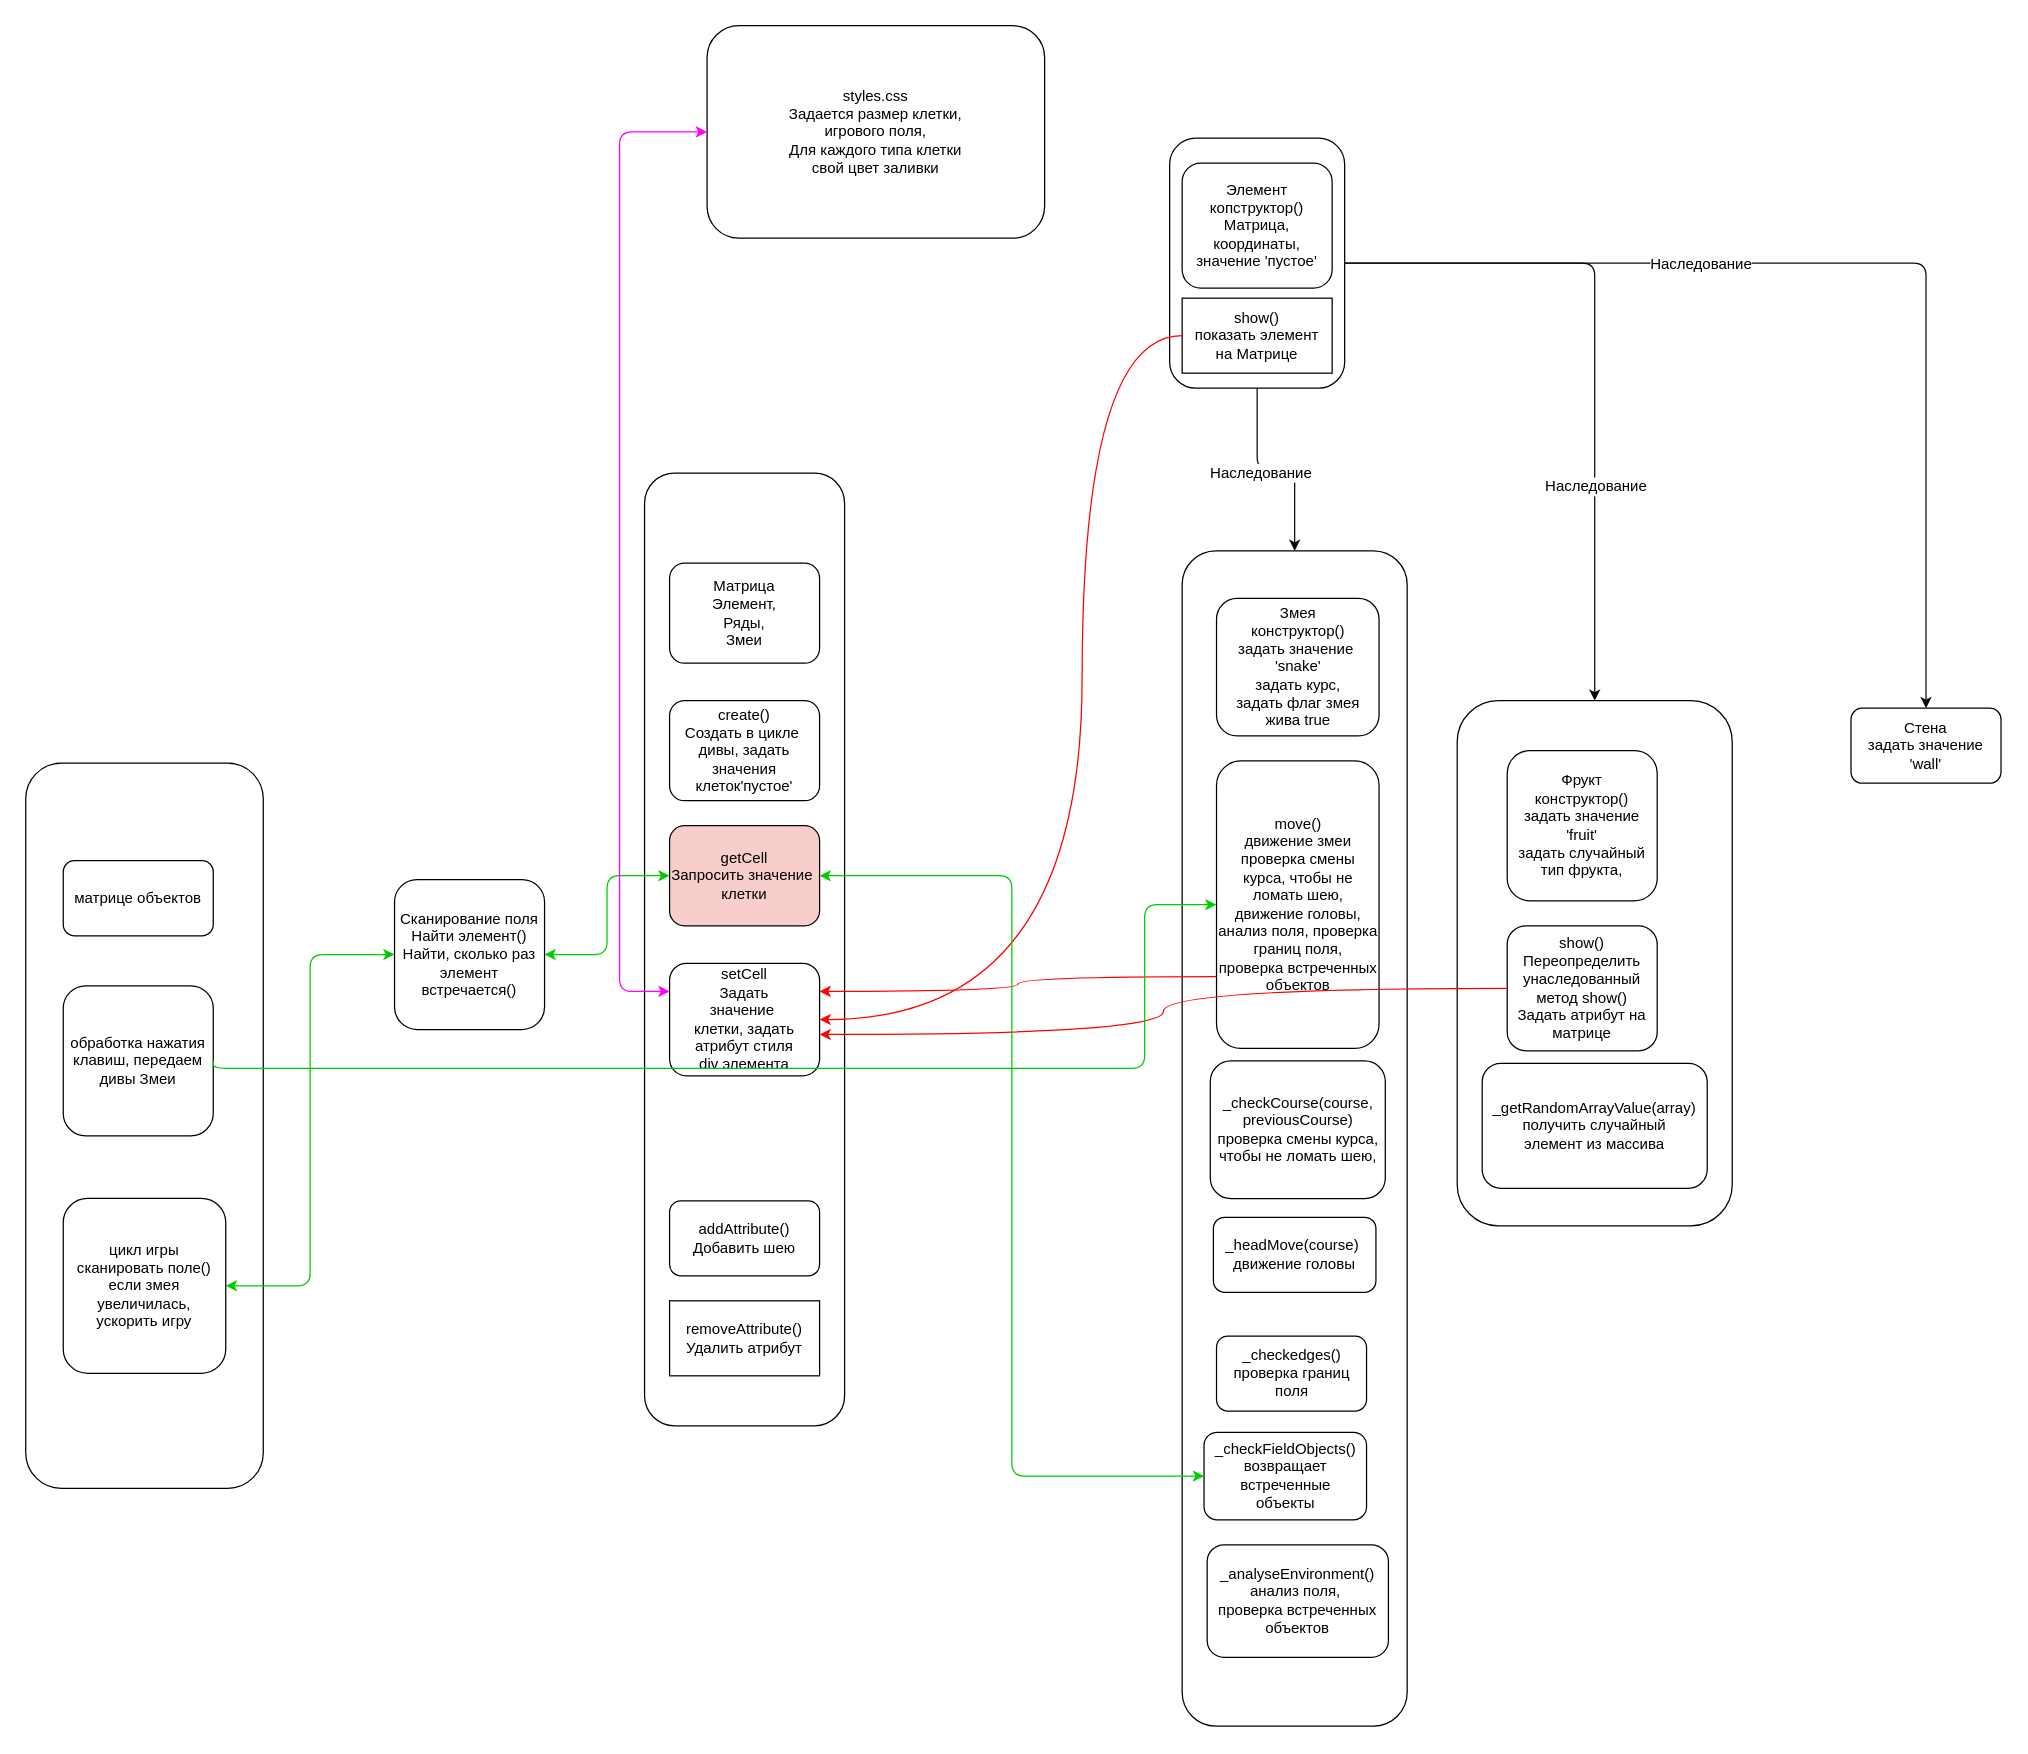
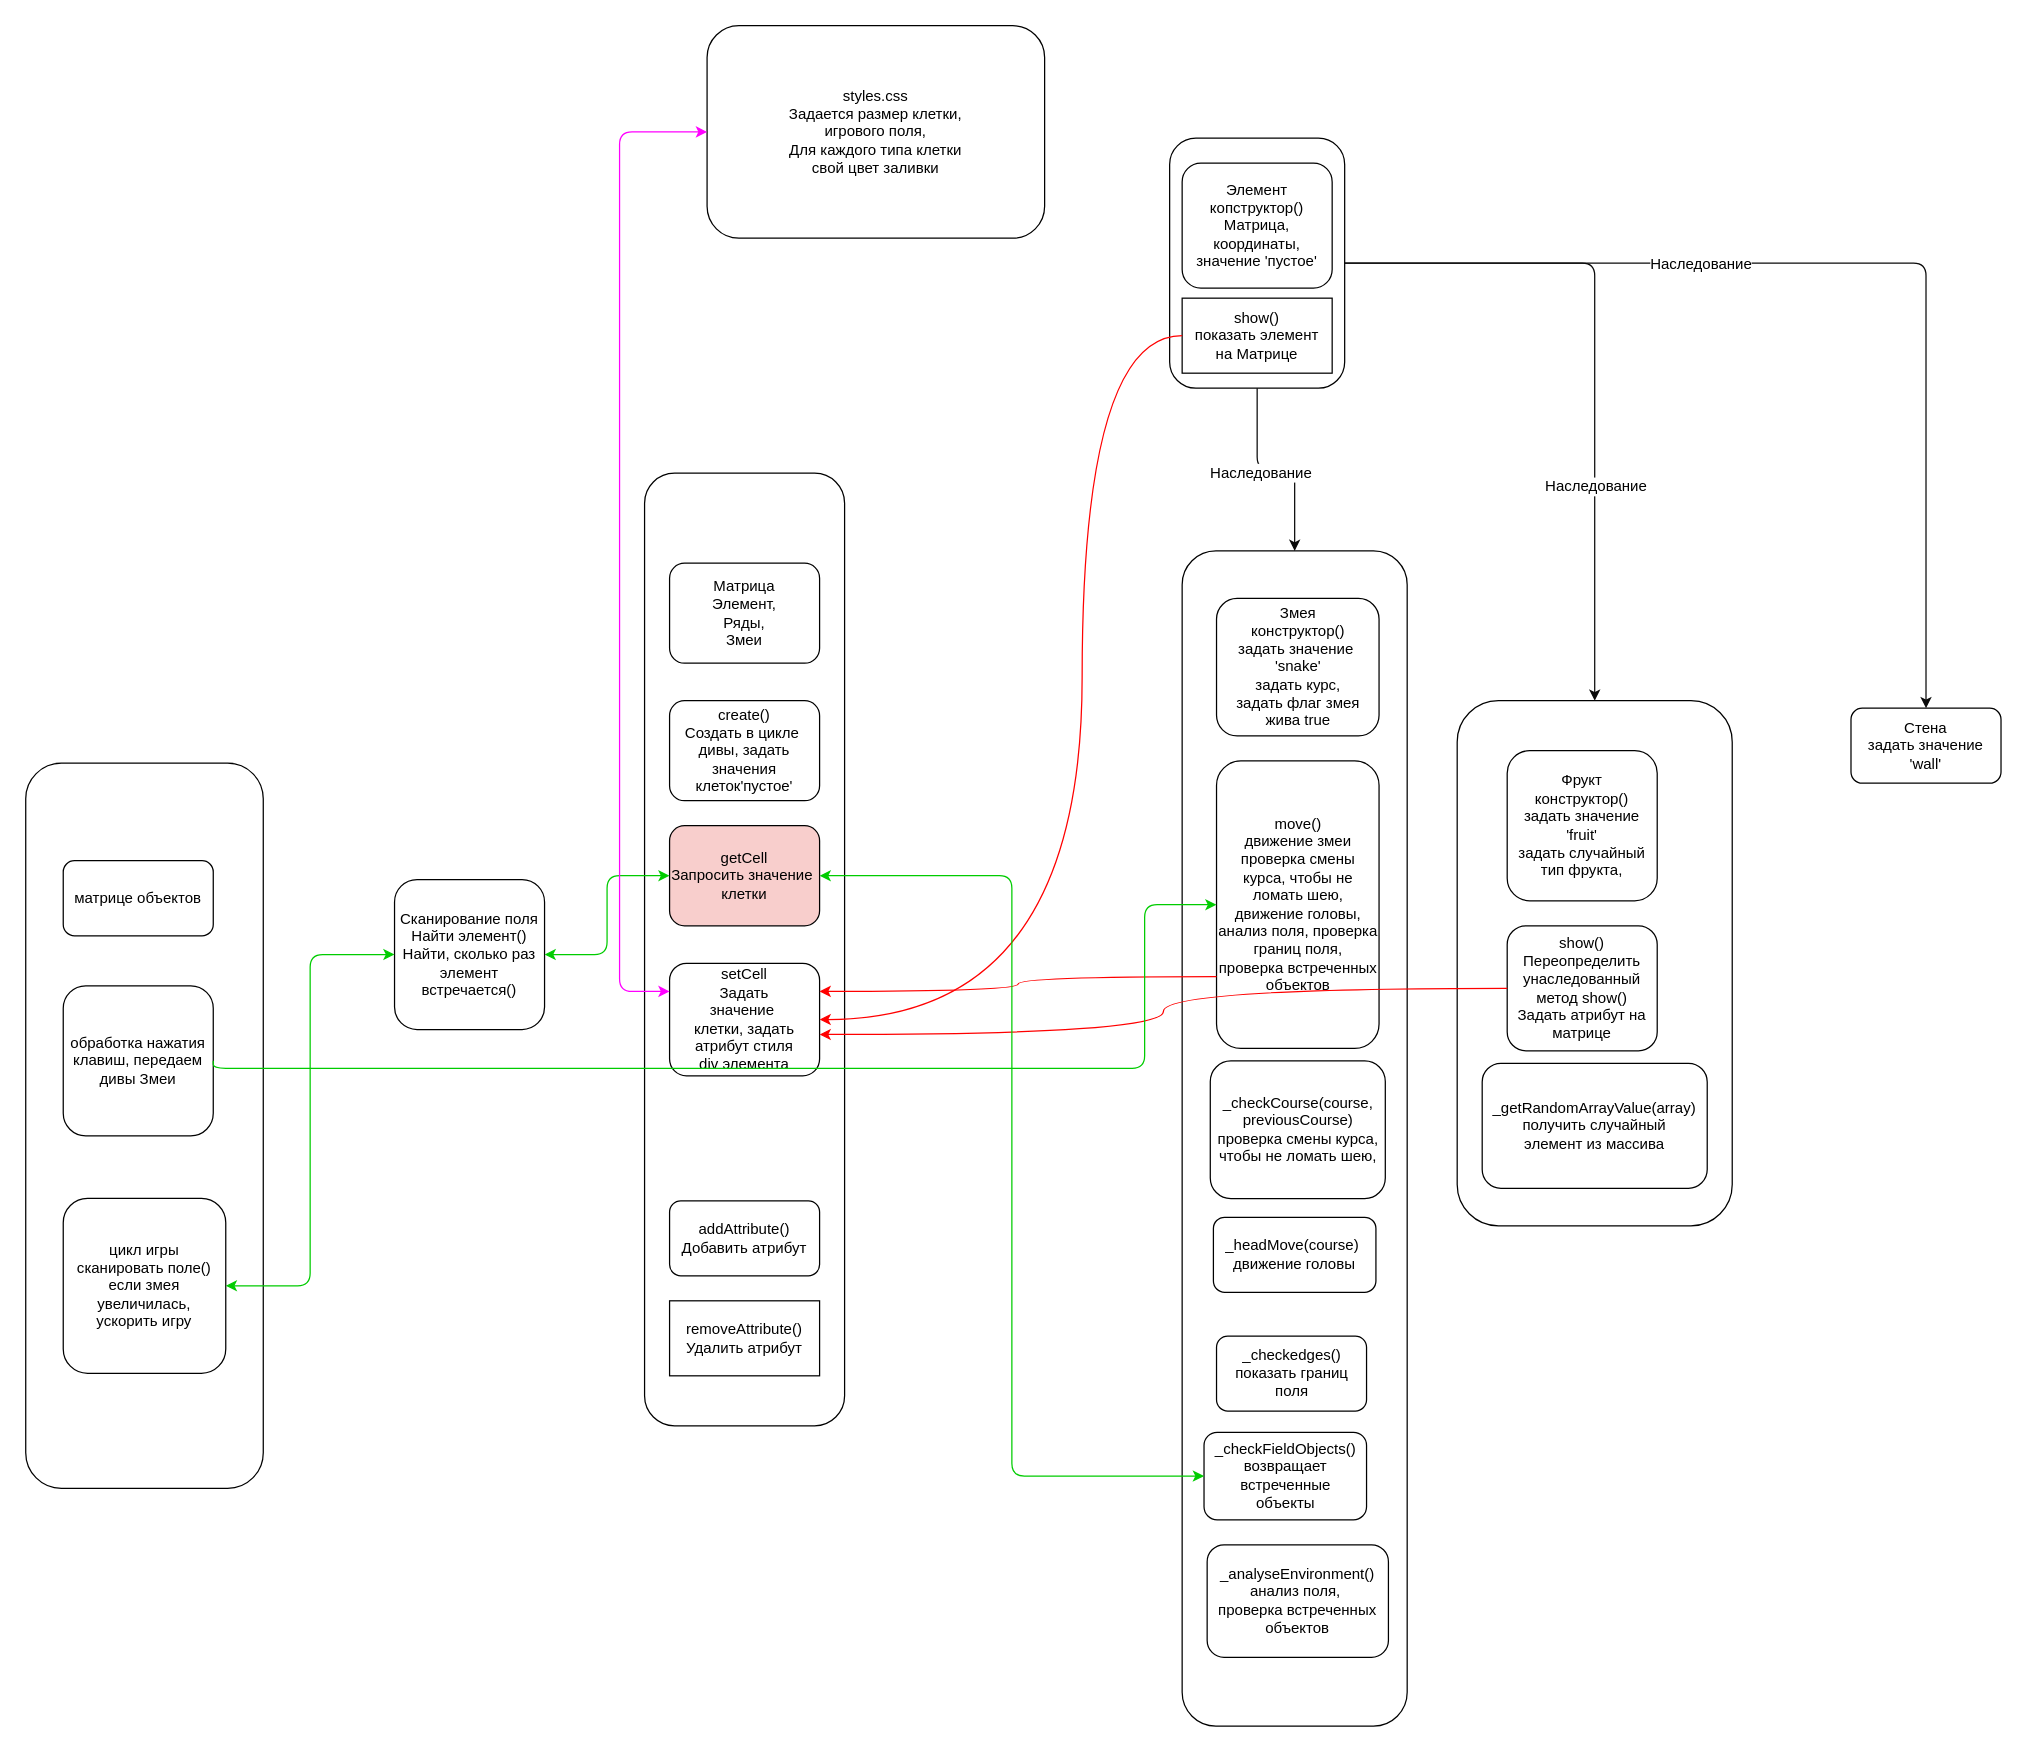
(744, 1238) -> (744, 1238)
(1292, 1373) -> (1292, 1373)
